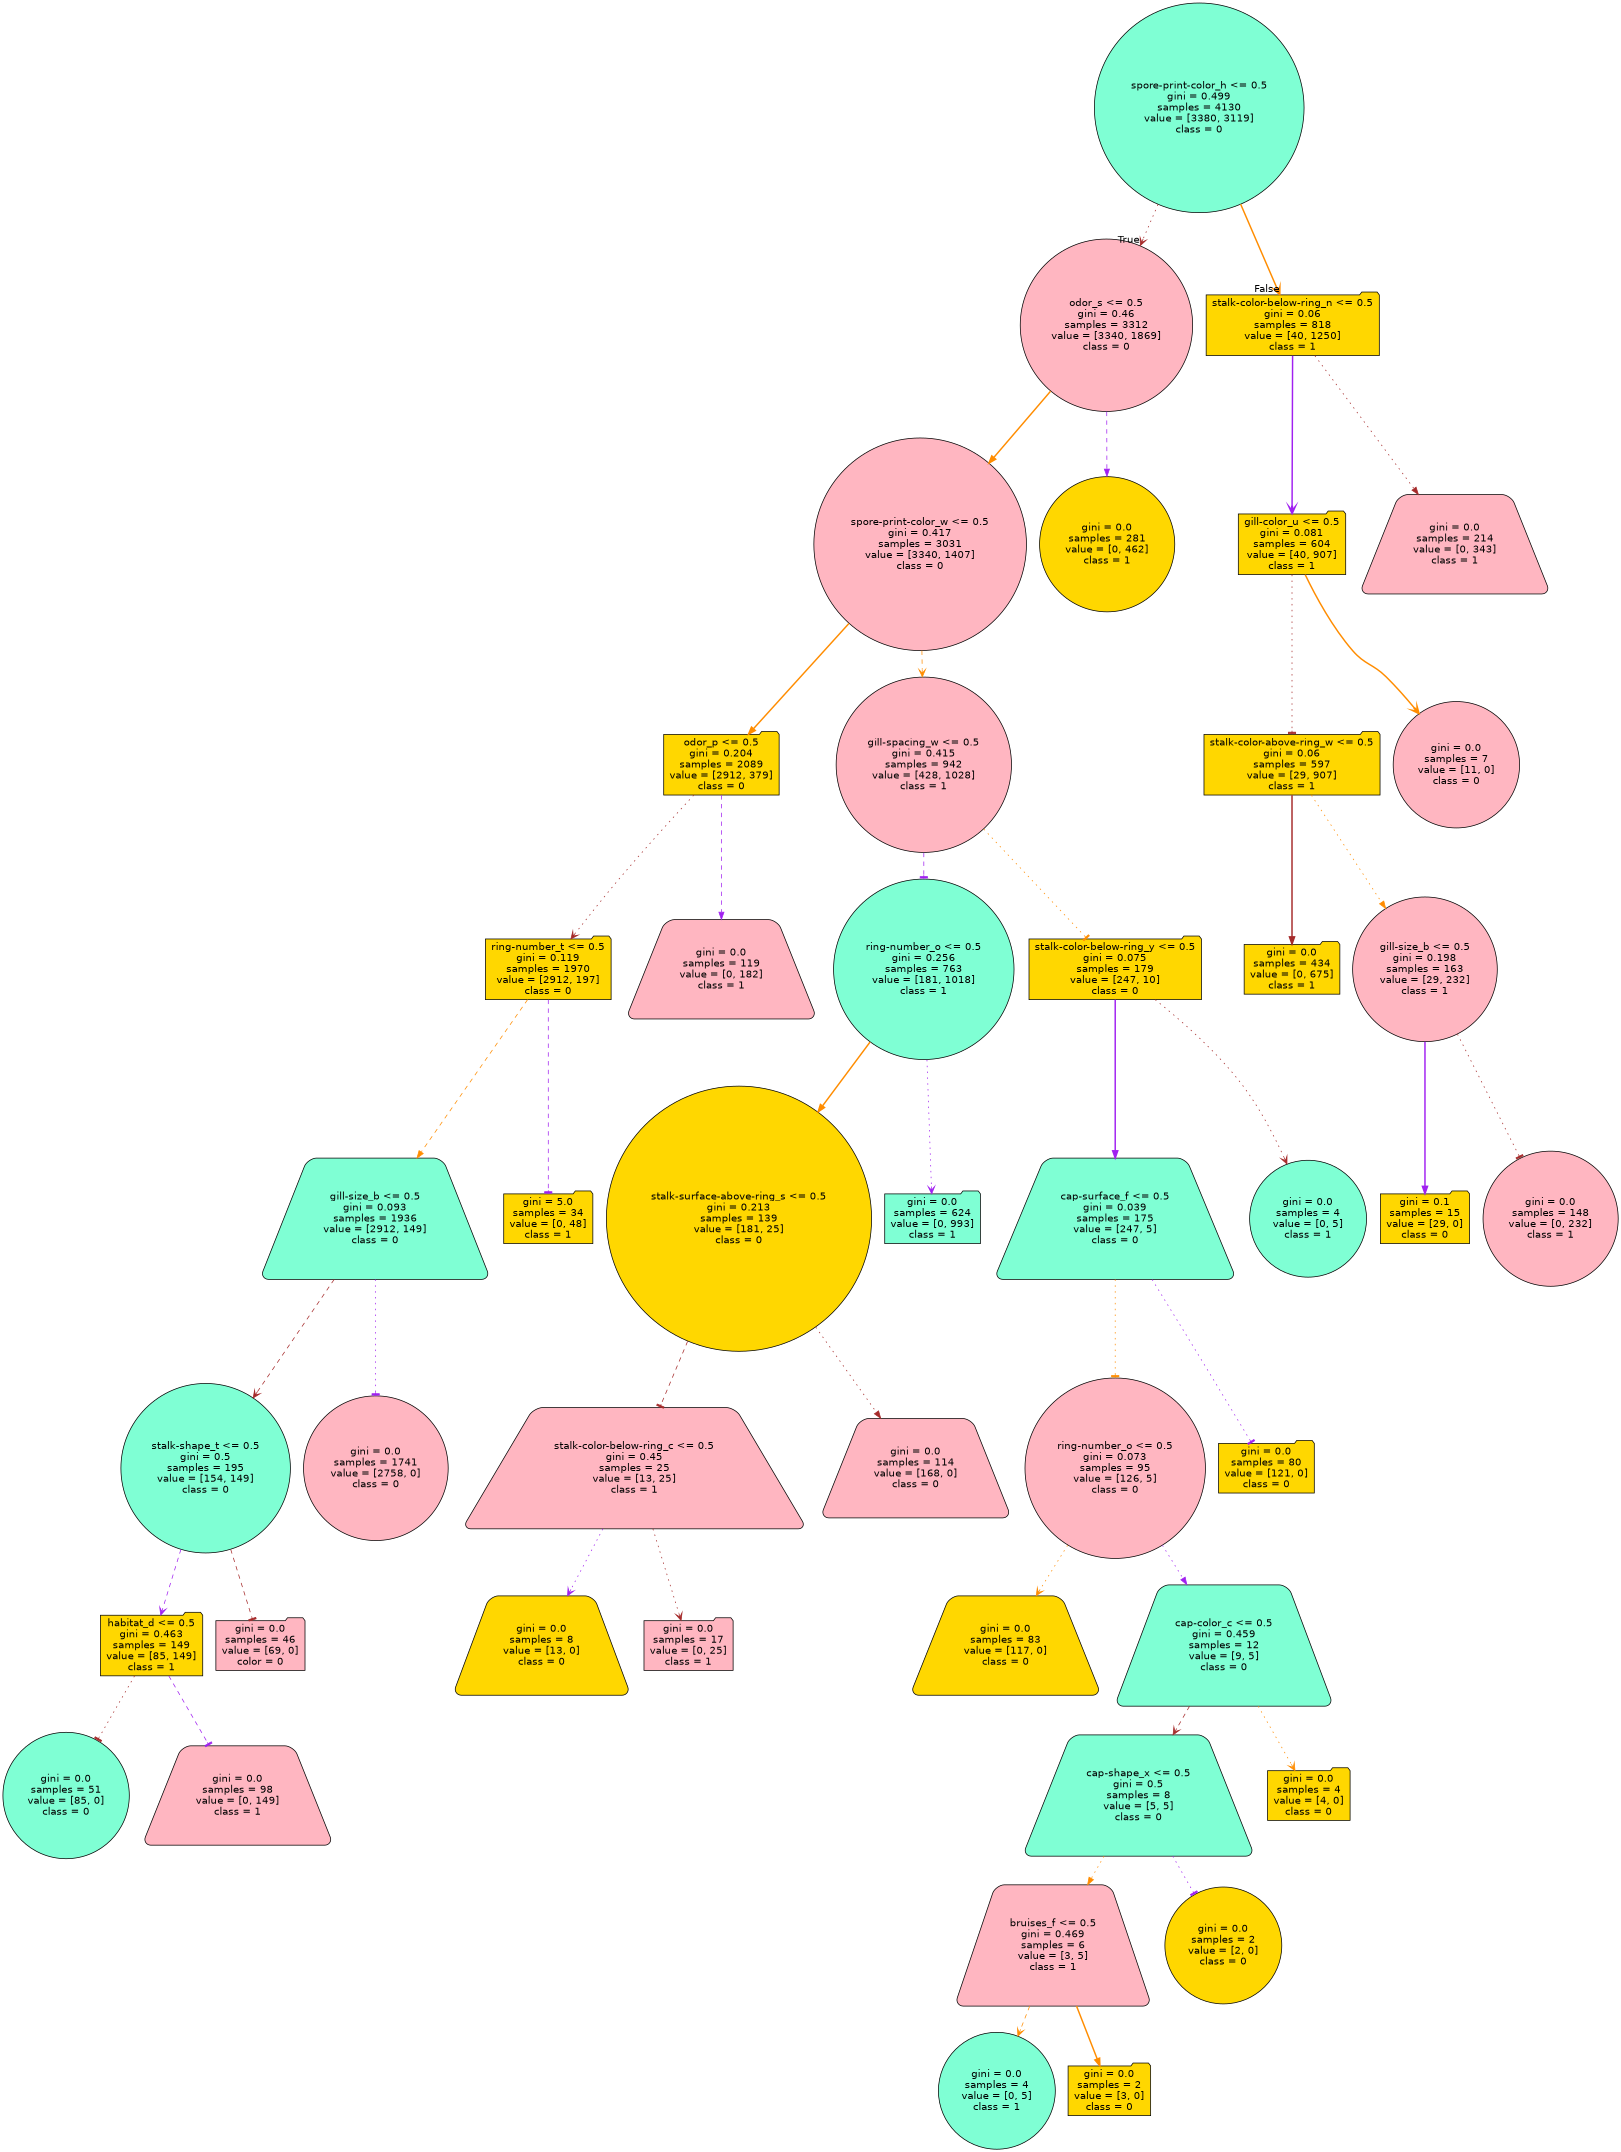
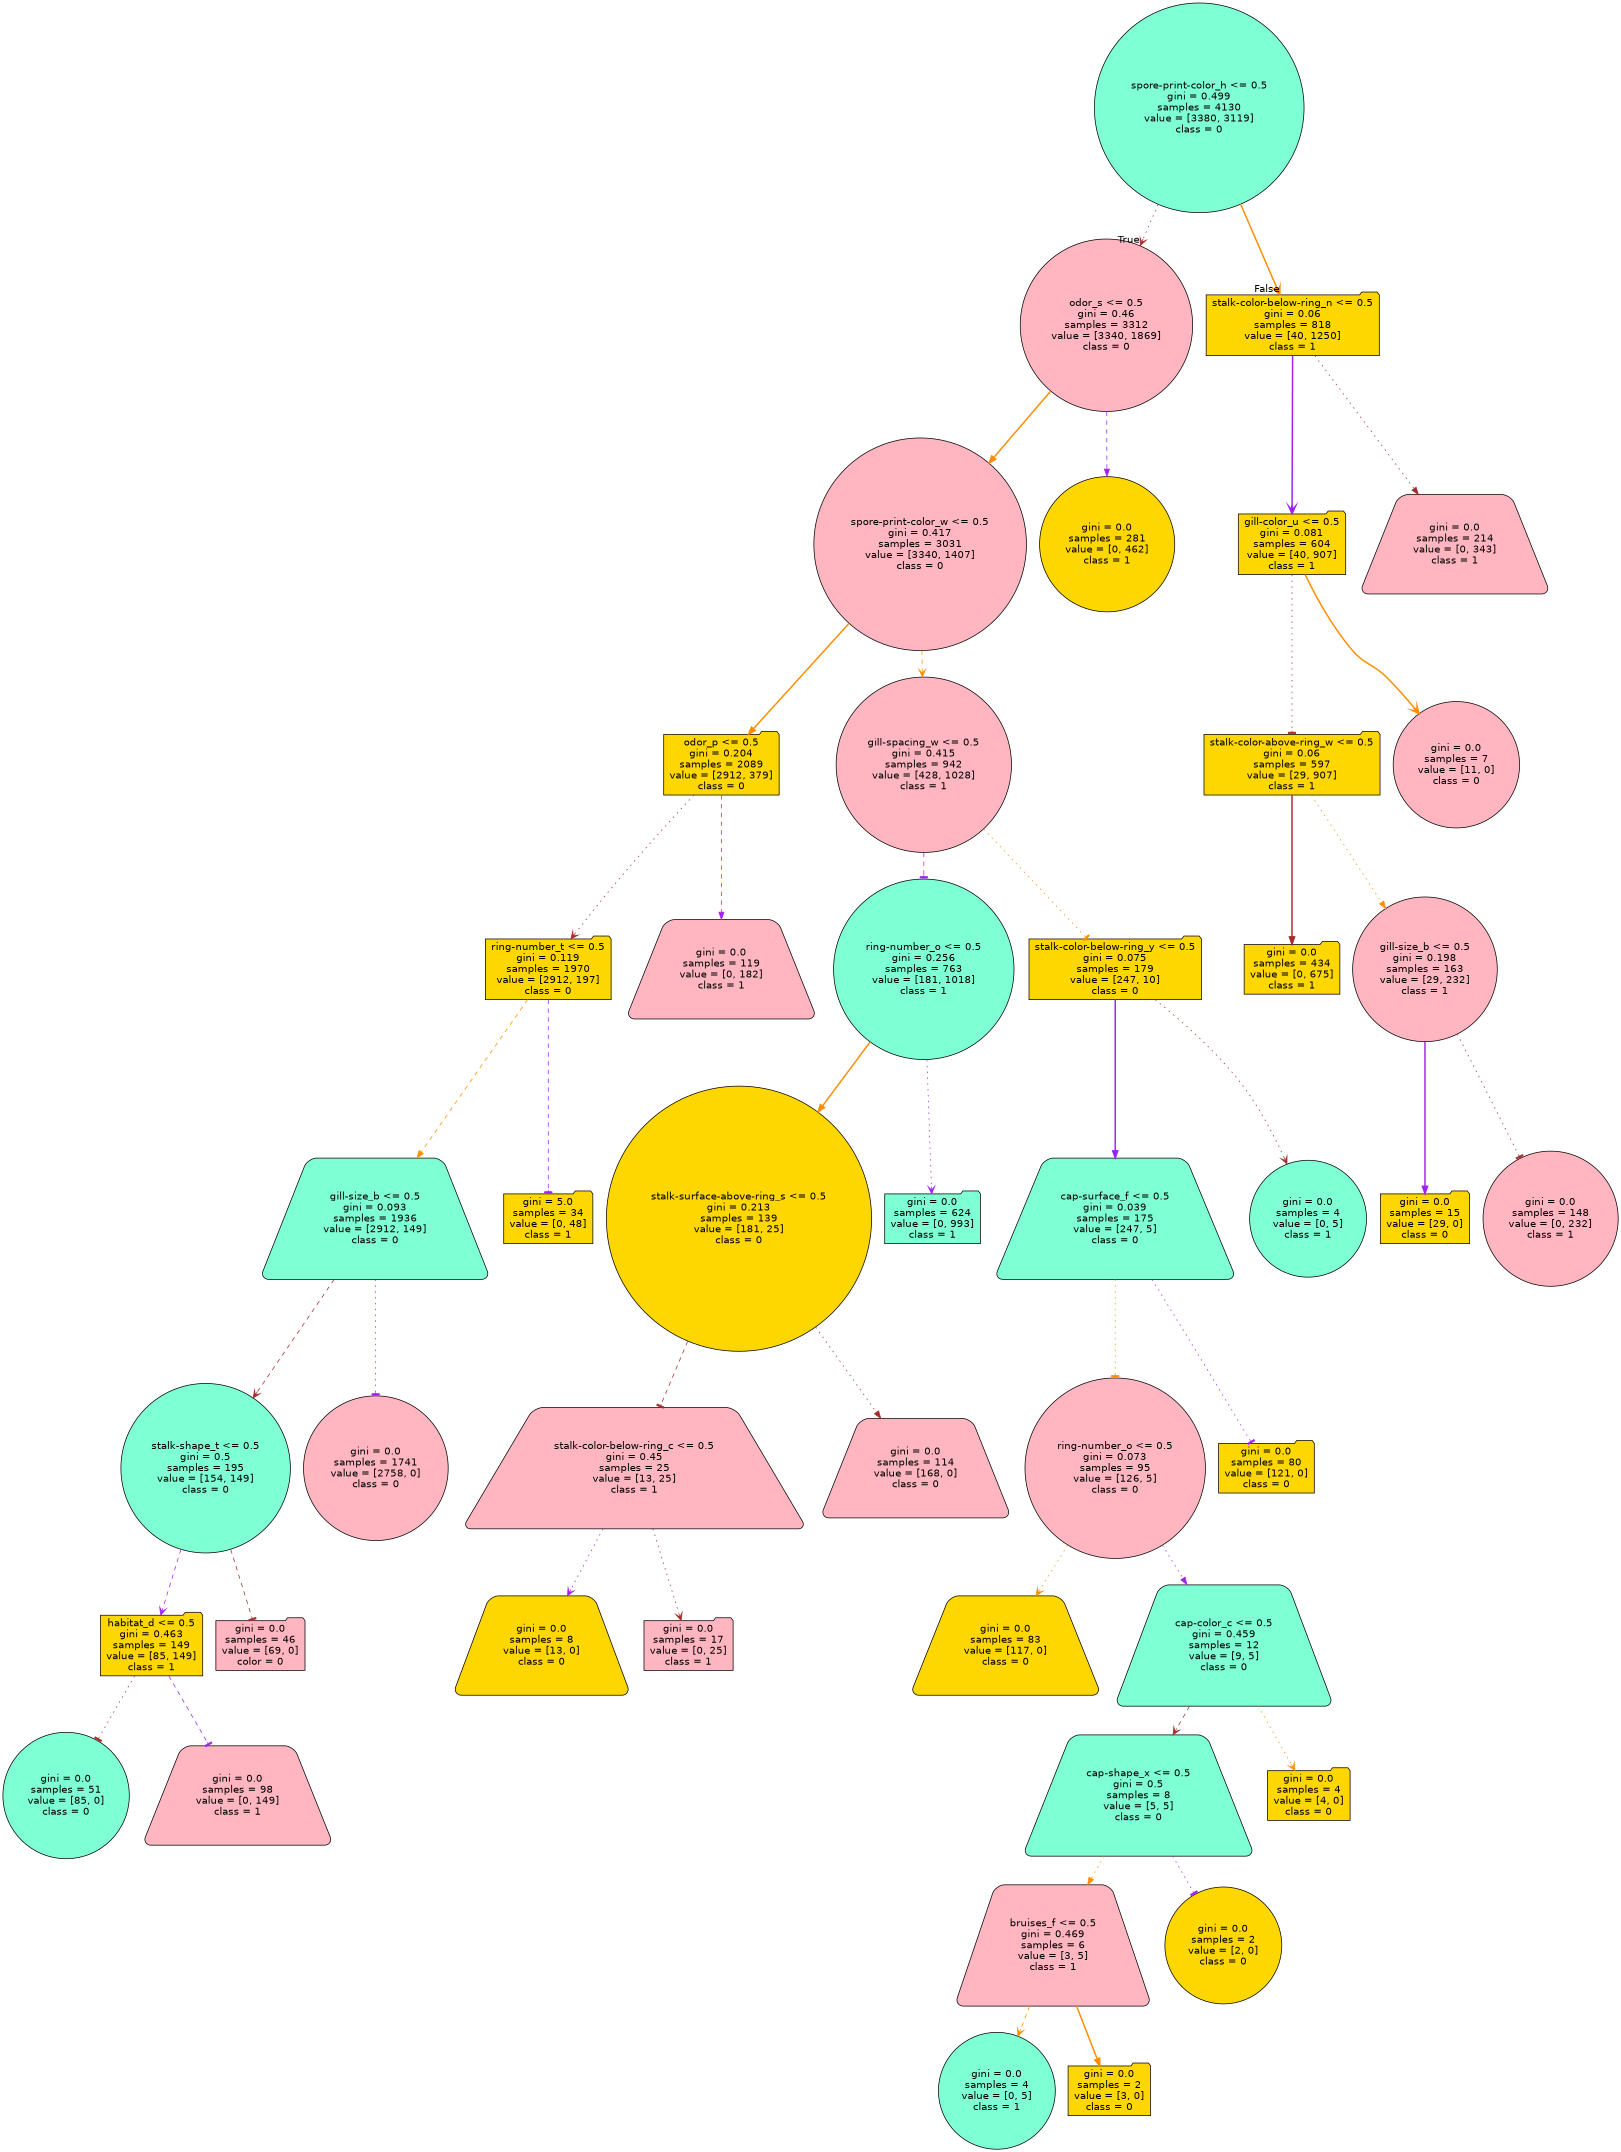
(1425, 1219) -> (1425, 1219)
